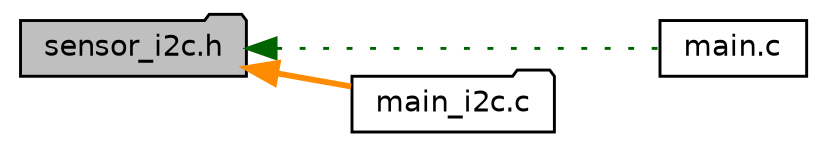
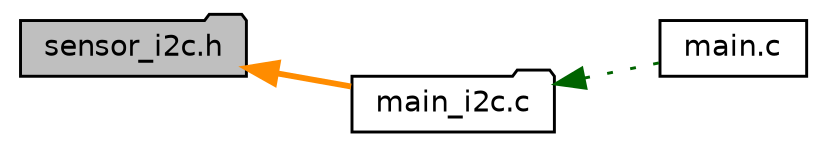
(468, 48) -> (622, 70)
